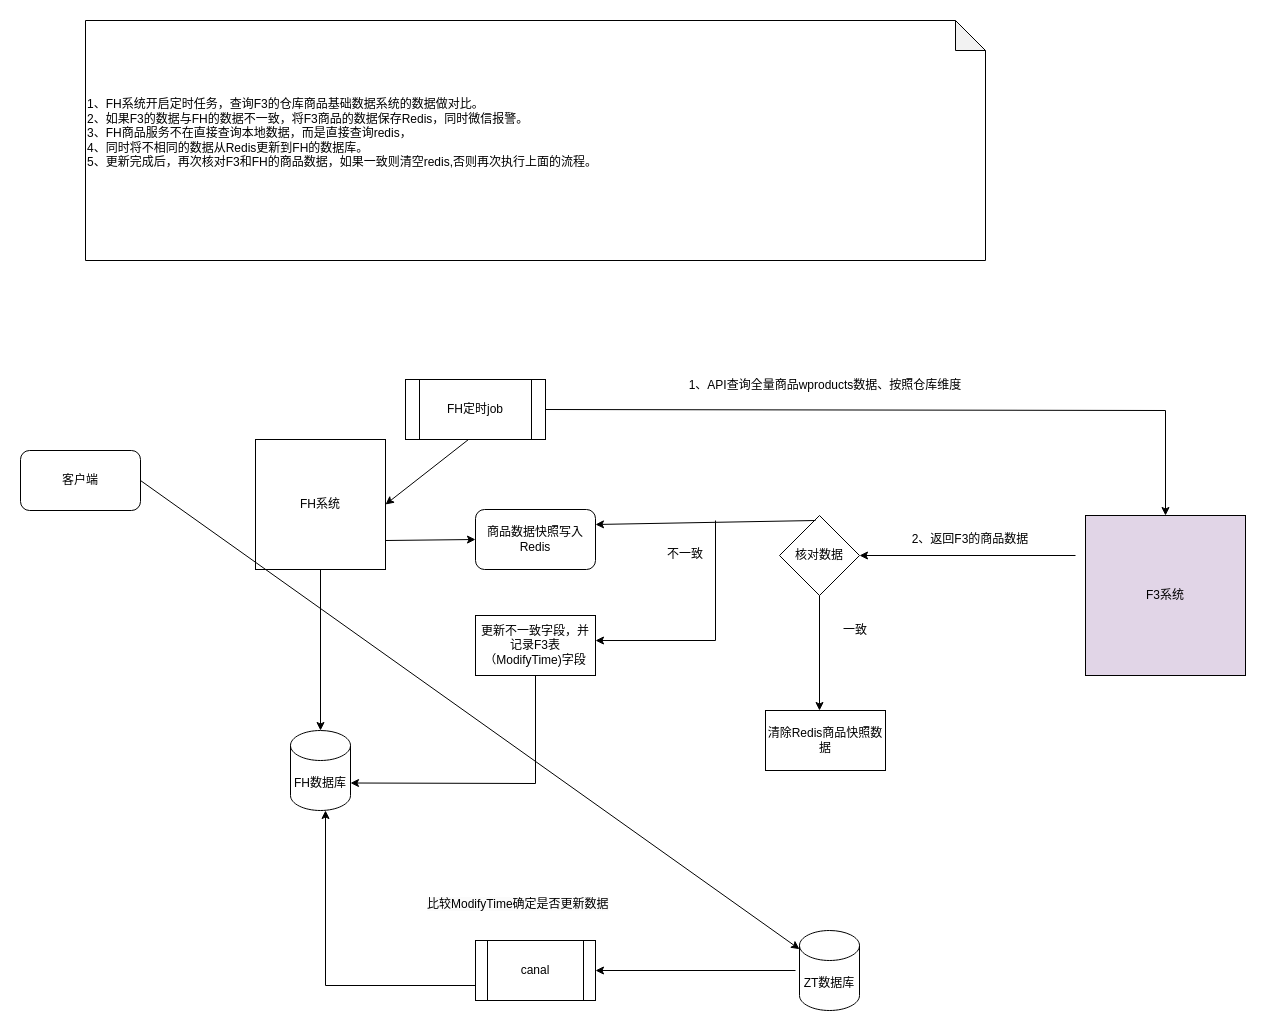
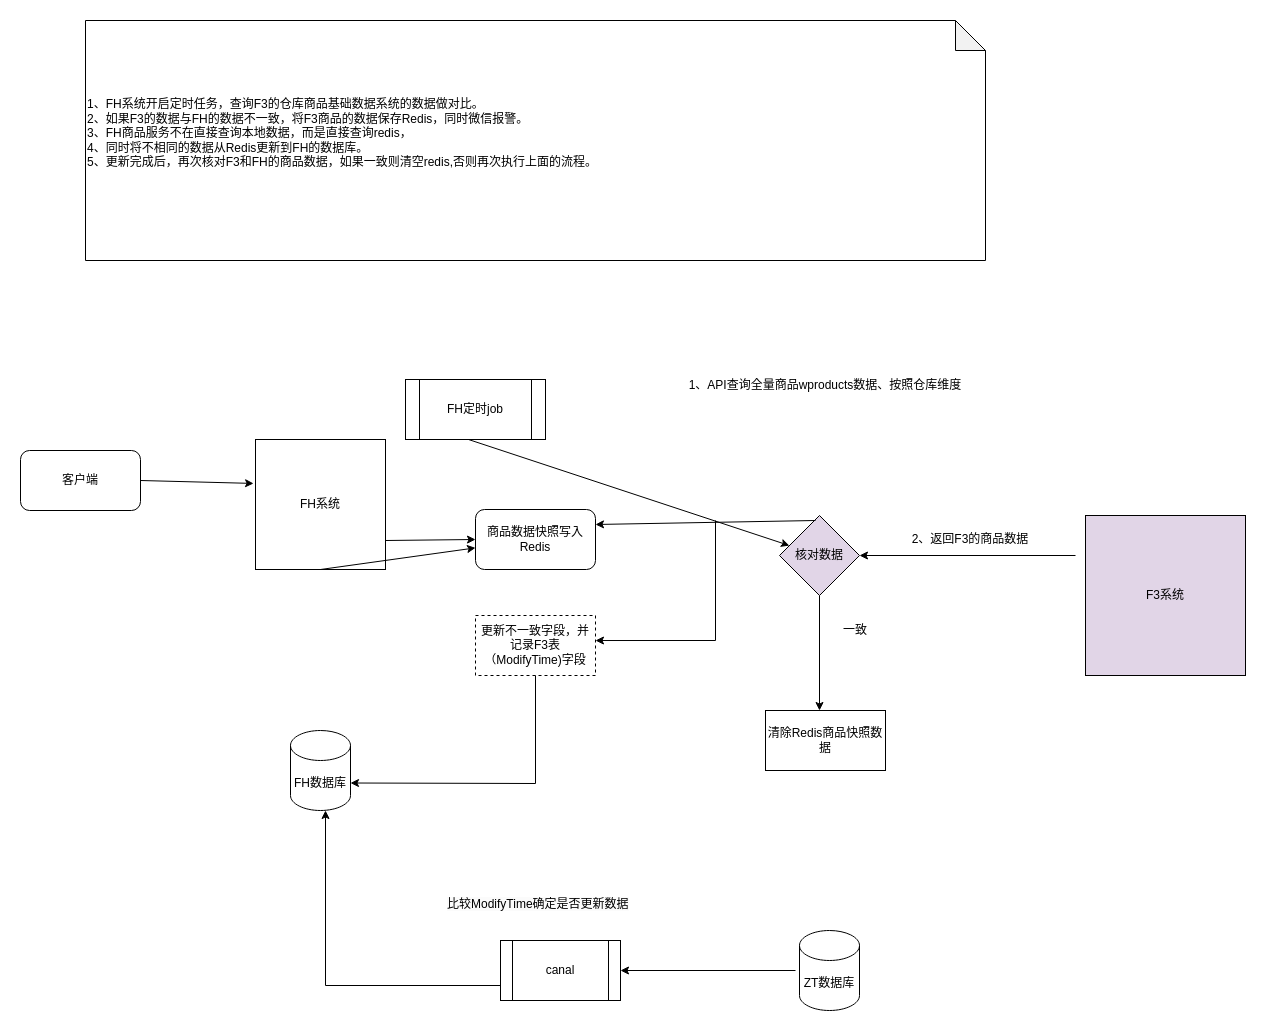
(905, 410) -> none
(430, 470) -> (625, 491)
(686, 555) -> none
(820, 556) -> (820, 556)
(536, 646) -> (536, 646)
(321, 647) -> (395, 559)
(467, 713) -> (194, 482)
(536, 911) -> (556, 911)
(536, 971) -> (561, 971)
